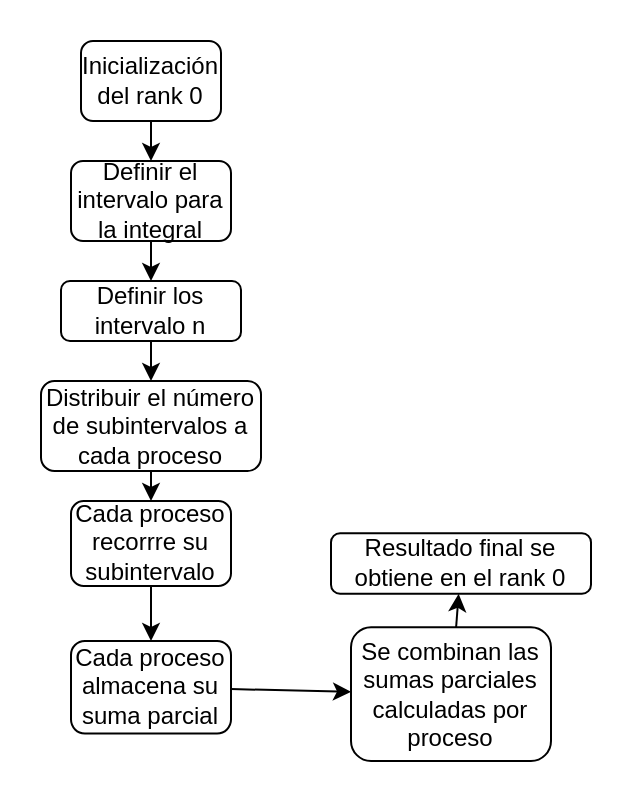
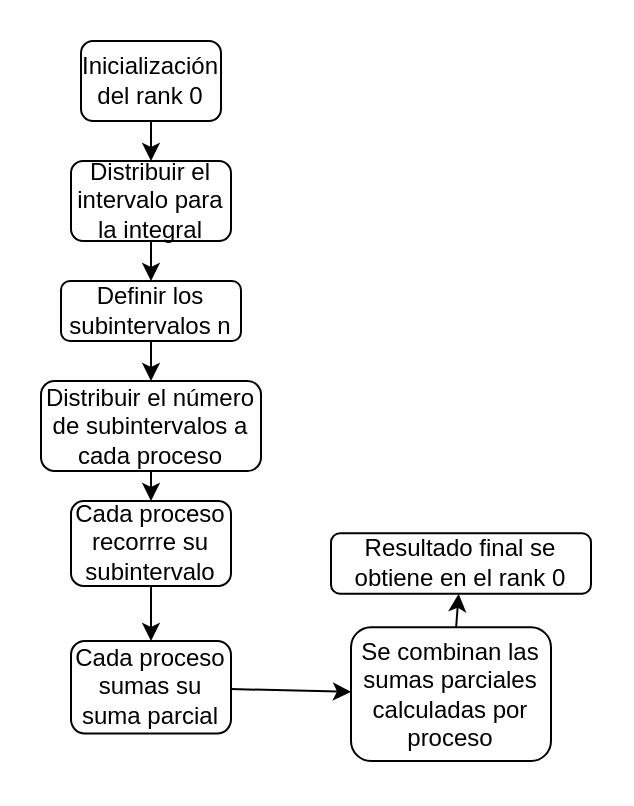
(151, 201) -> (151, 201)
(151, 311) -> (151, 311)
(151, 687) -> (151, 687)
